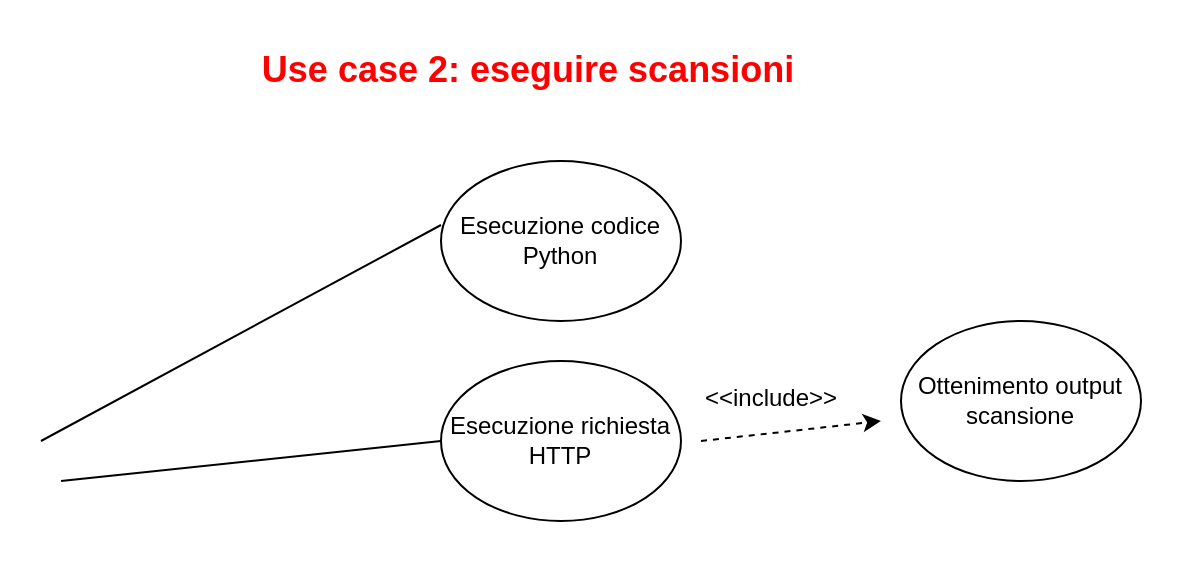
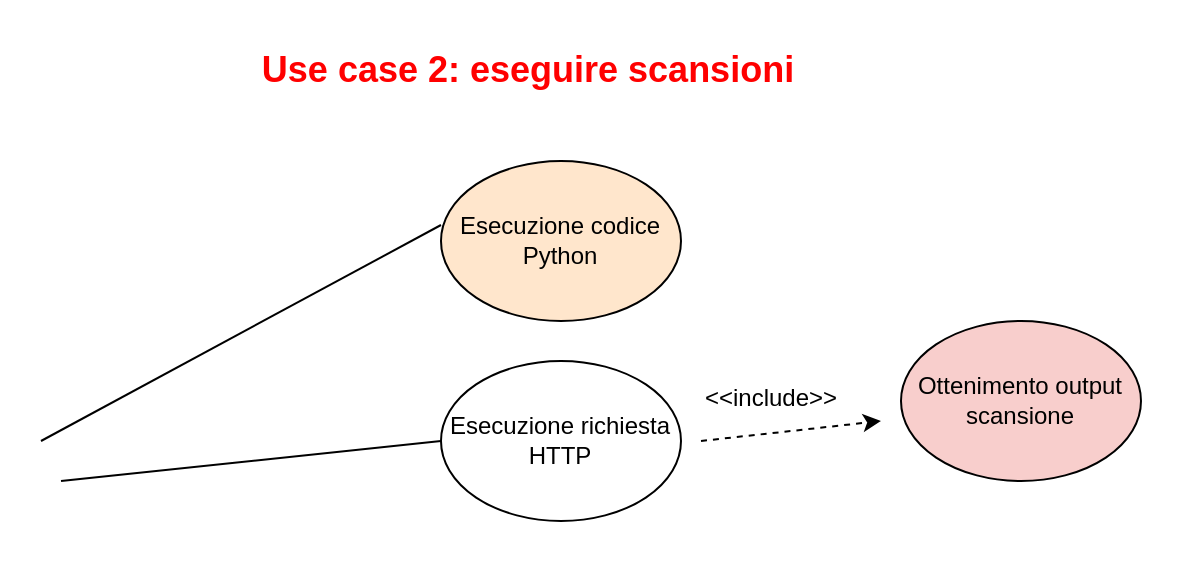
(561, 241) -> (561, 241)
(1021, 401) -> (1021, 401)
